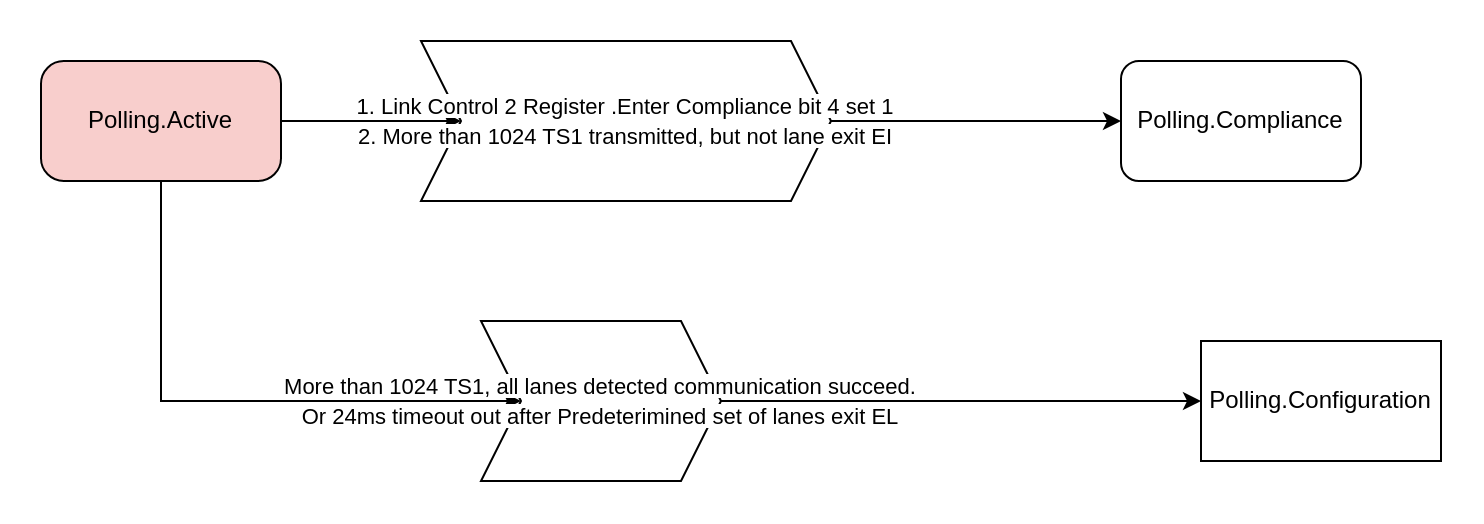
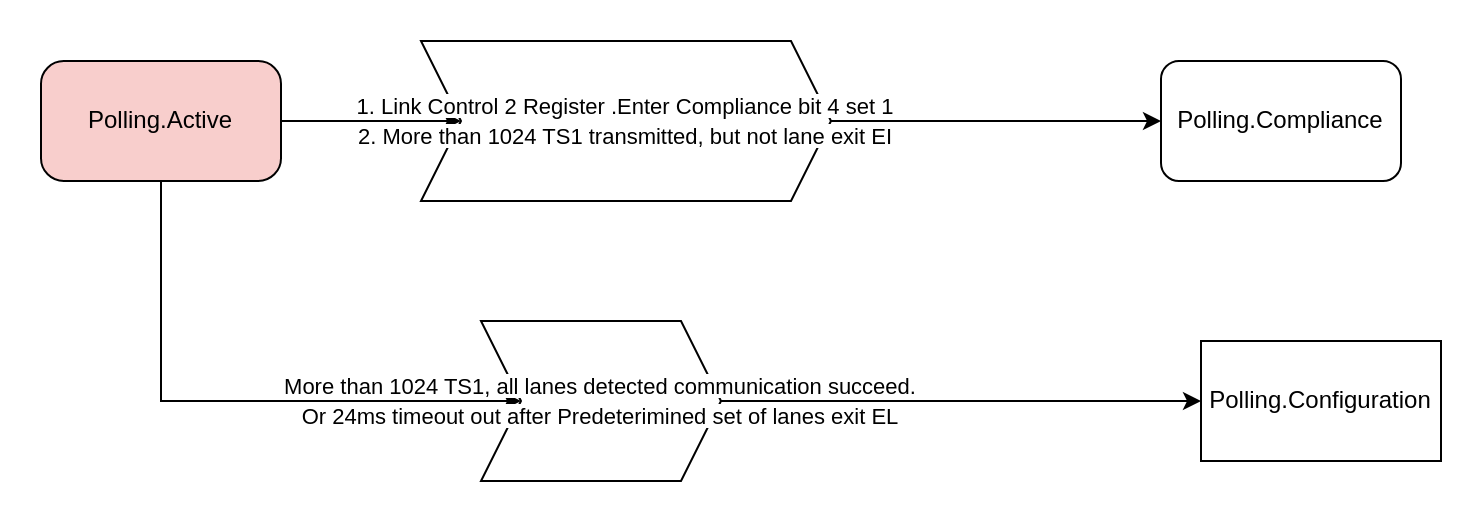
(1241, 121) -> (1281, 121)
